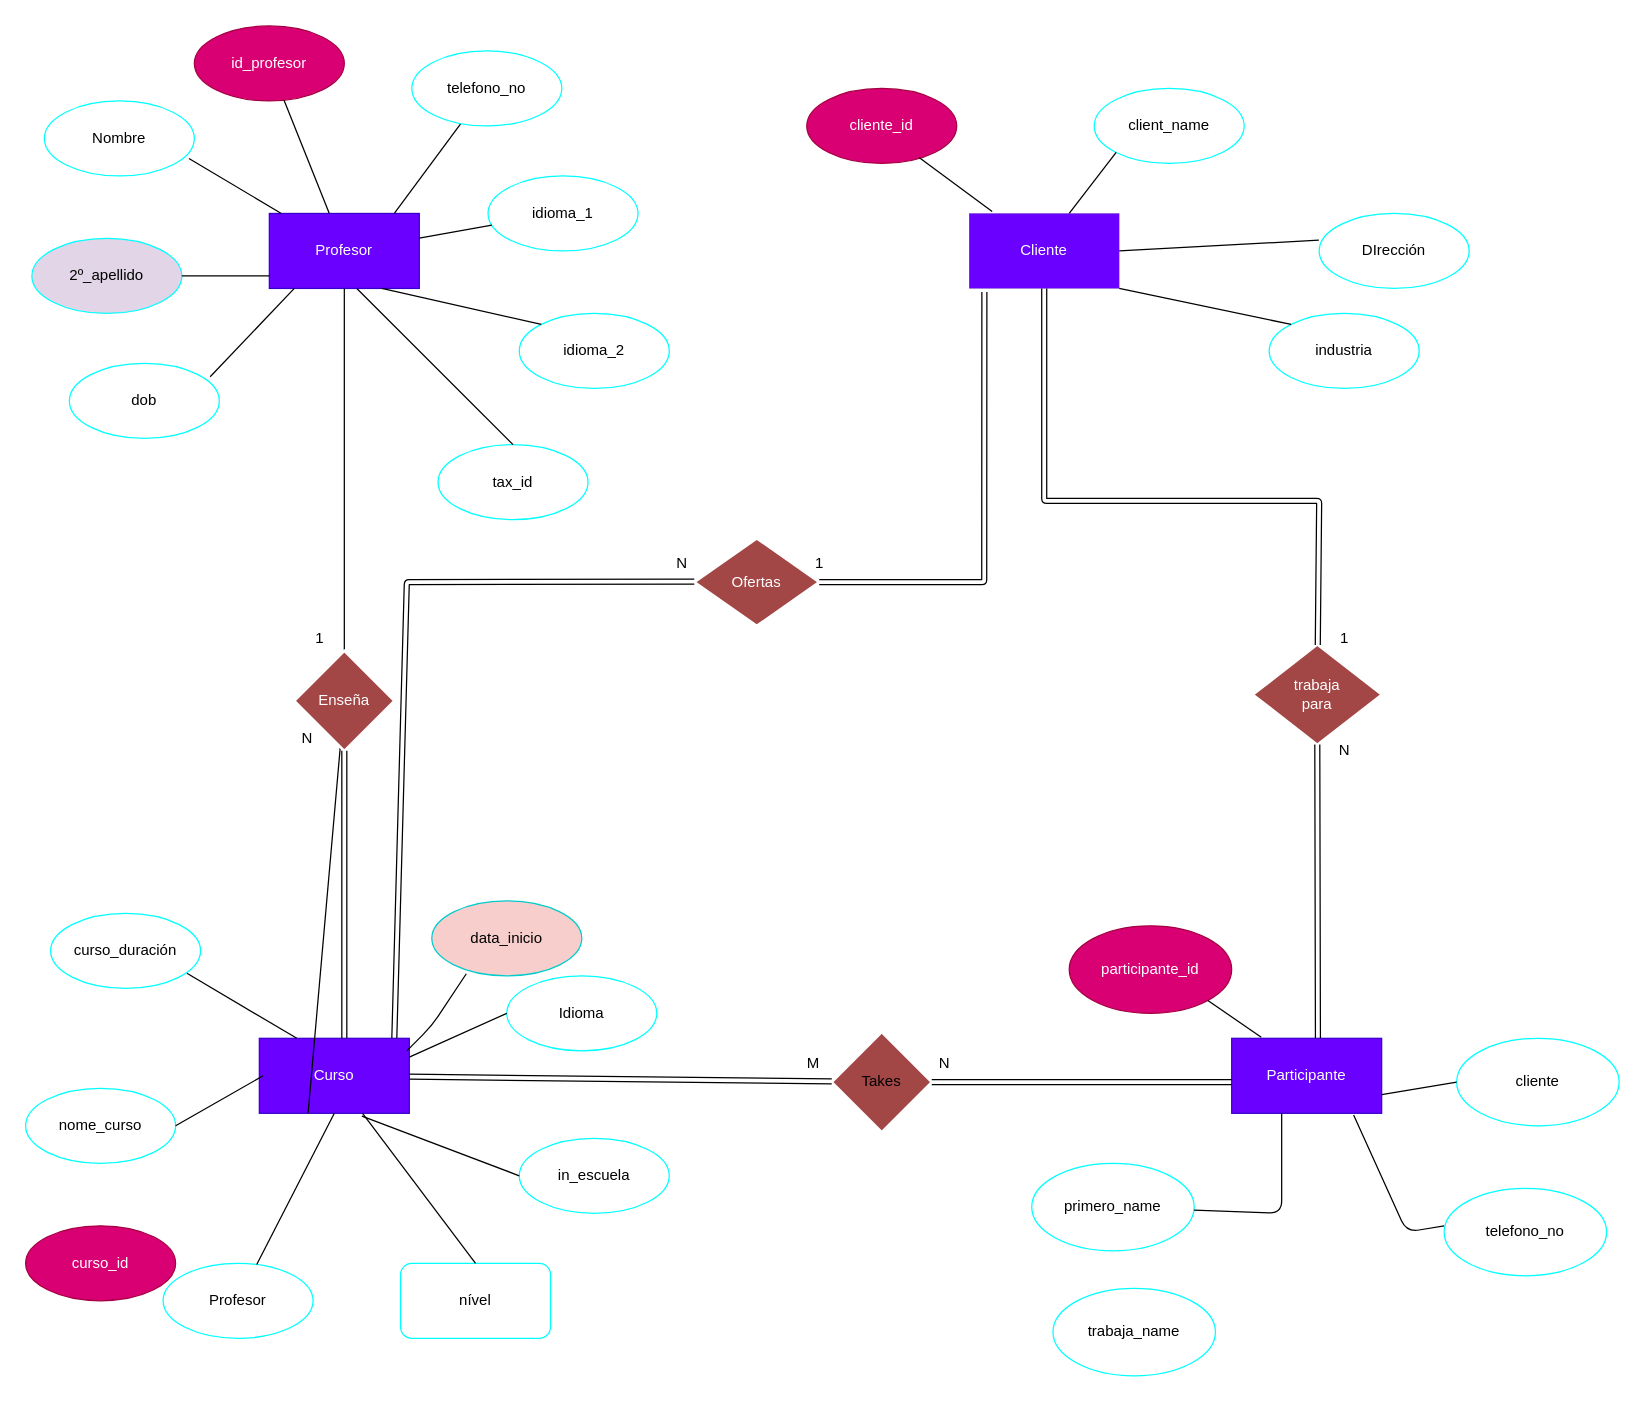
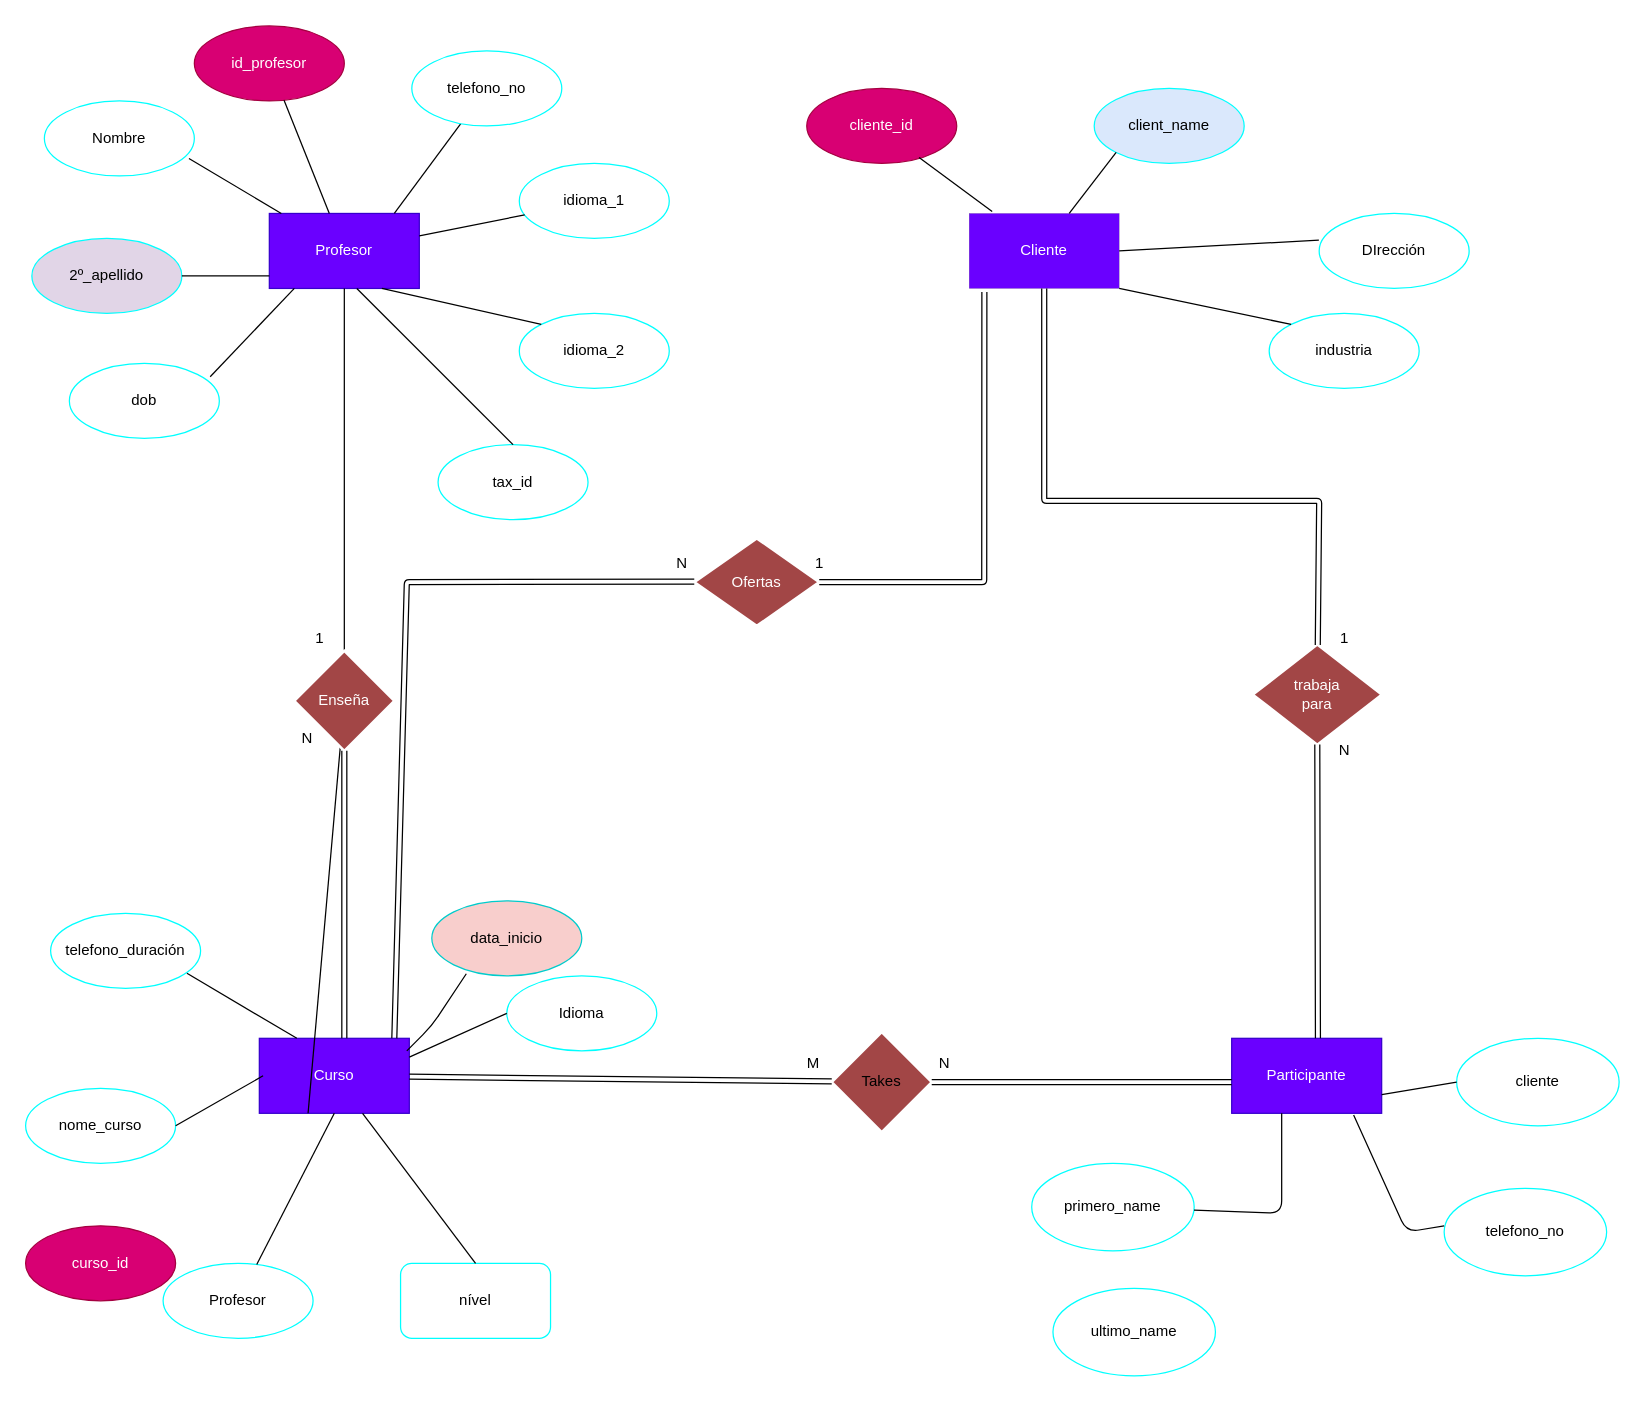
(1169, 126) -> (1169, 126)
(563, 213) -> (594, 201)
(126, 951) -> (126, 951)
(1151, 969) -> none
(1235, 1019) -> none
(443, 1147) -> none
(594, 1176) -> none
(1134, 1332) -> (1134, 1332)
